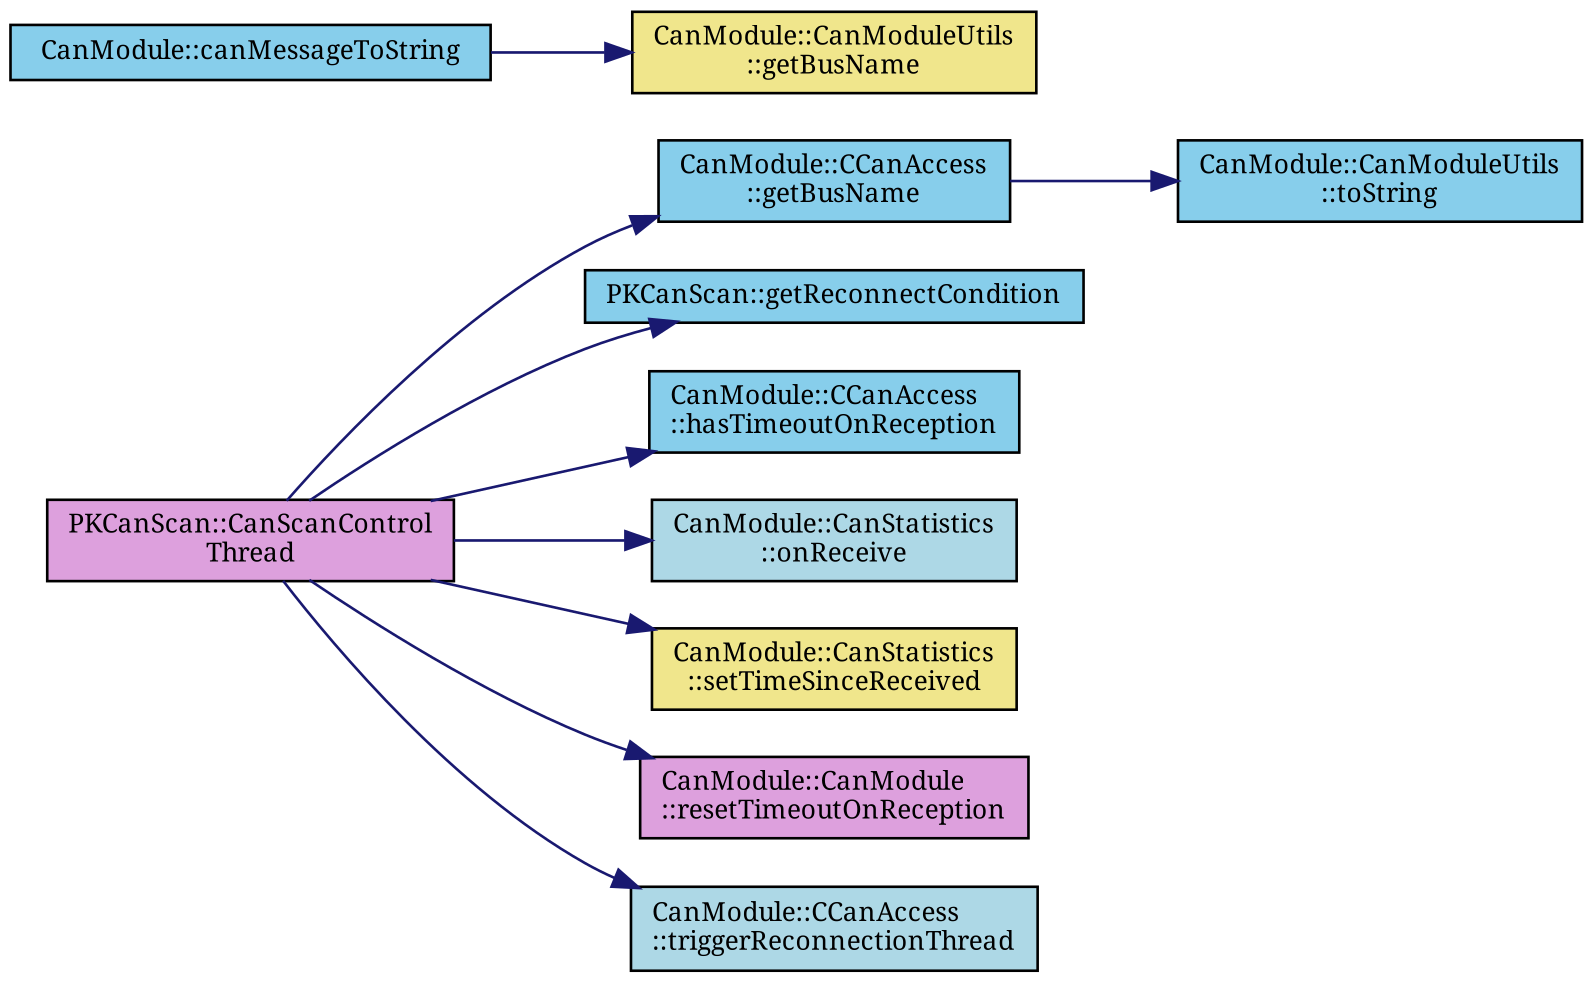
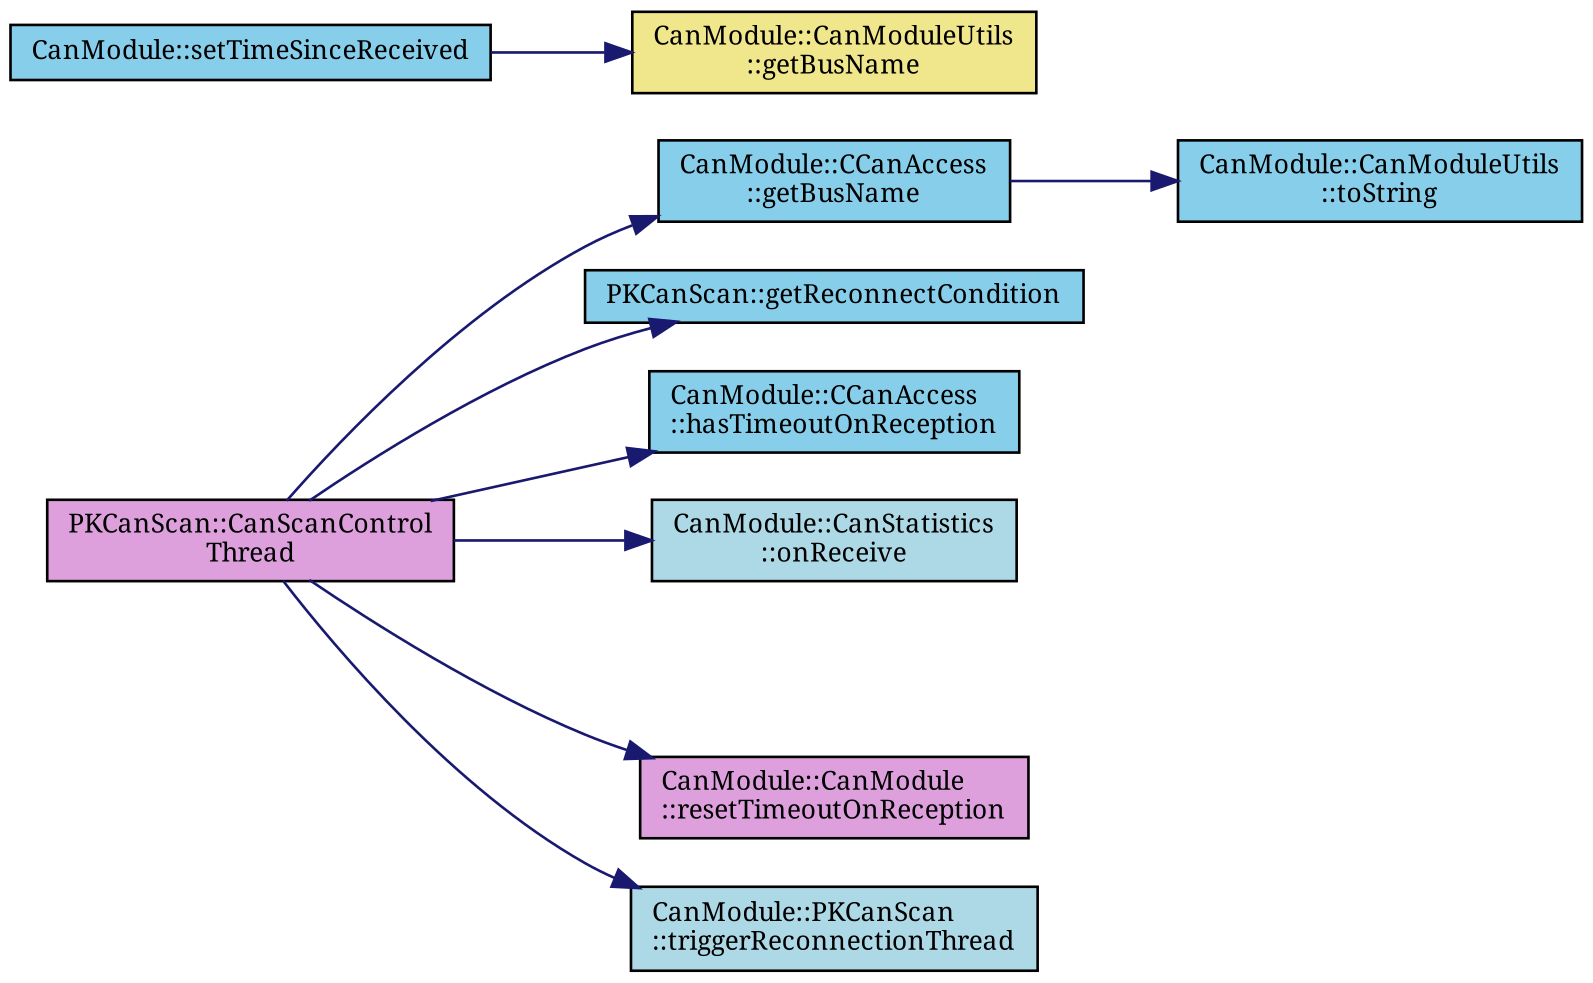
(251, 52) -> (251, 52)
(834, 669) -> none
(834, 929) -> (834, 929)
